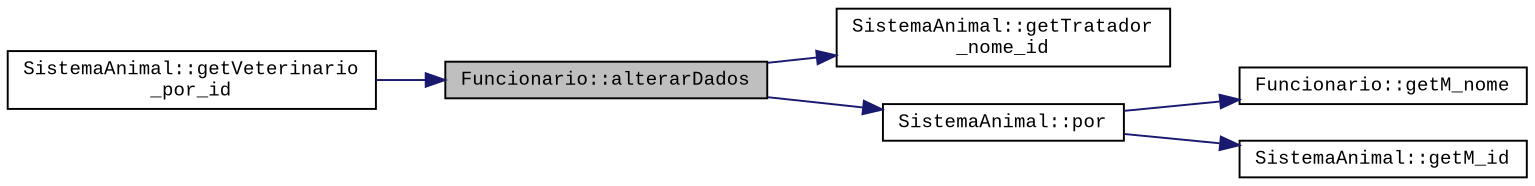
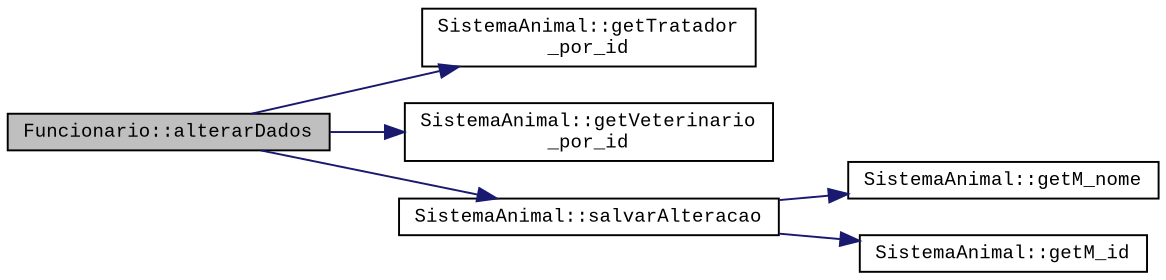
(1003, 38) -> (589, 38)
(401, 80) -> (357, 132)
(1383, 86) -> (1003, 180)
(1003, 122) -> (589, 217)
